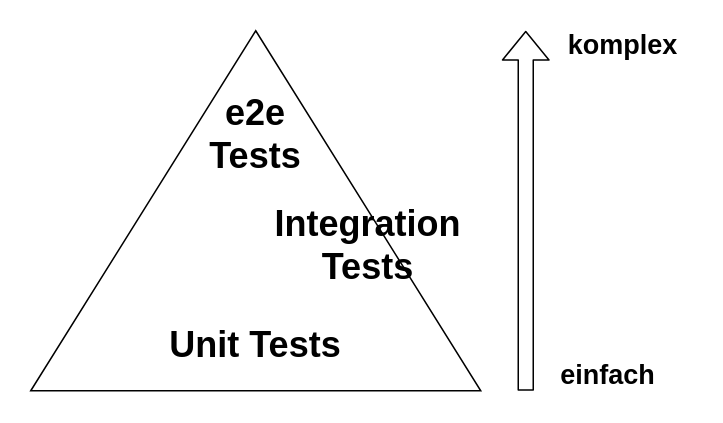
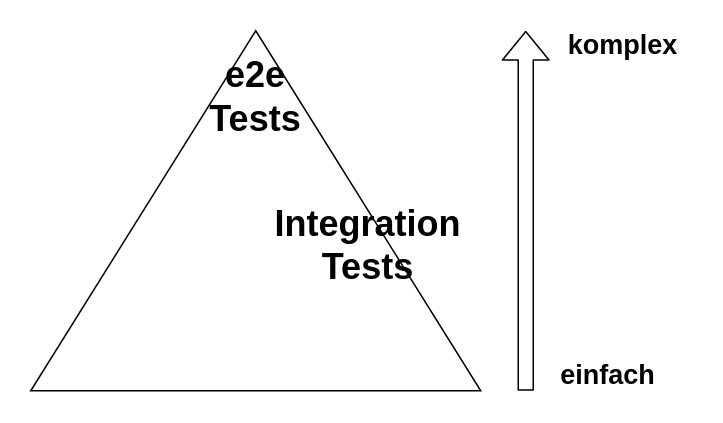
(256, 134) -> (256, 97)
(256, 346) -> none
